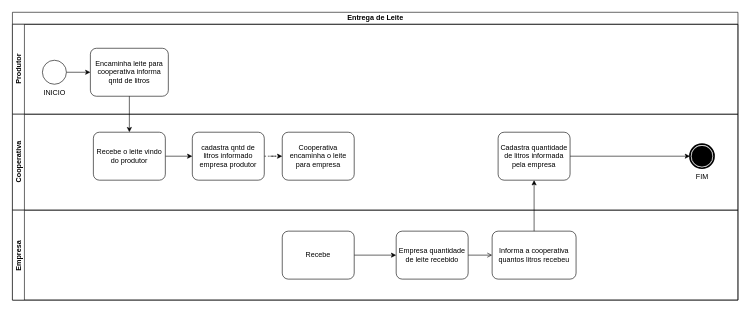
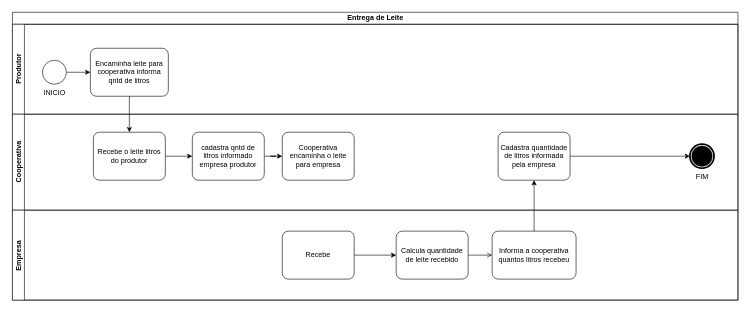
(129, 156) -> (129, 156)
(275, 156) -> (275, 156)
(432, 255) -> (432, 255)
